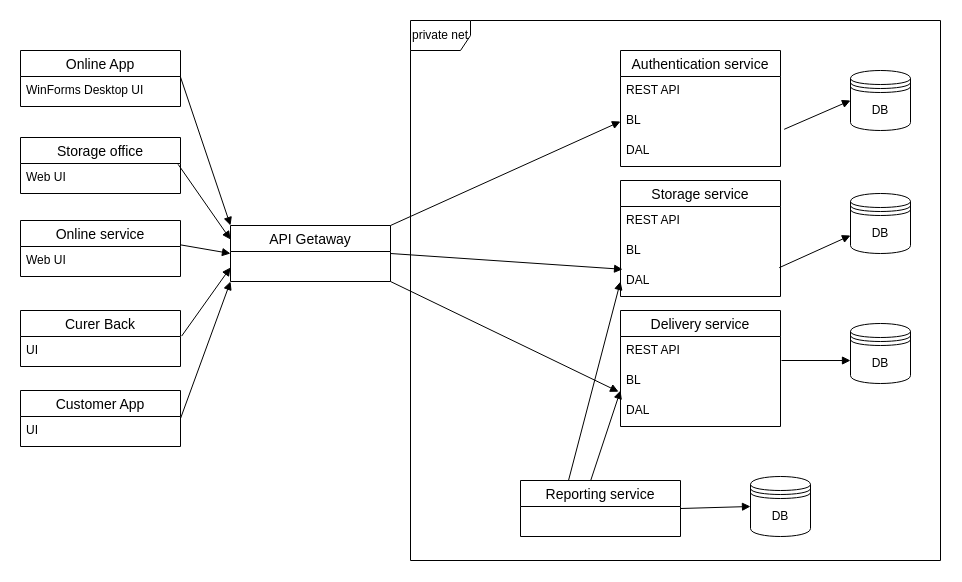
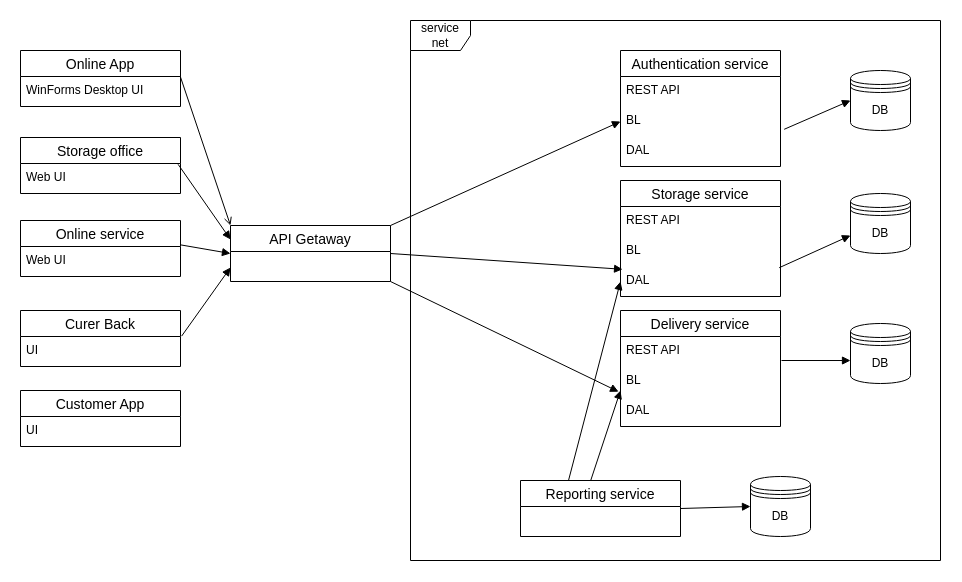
(441, 36) -> (441, 36)
(227, 216) -> (228, 219)
(205, 352) -> none
